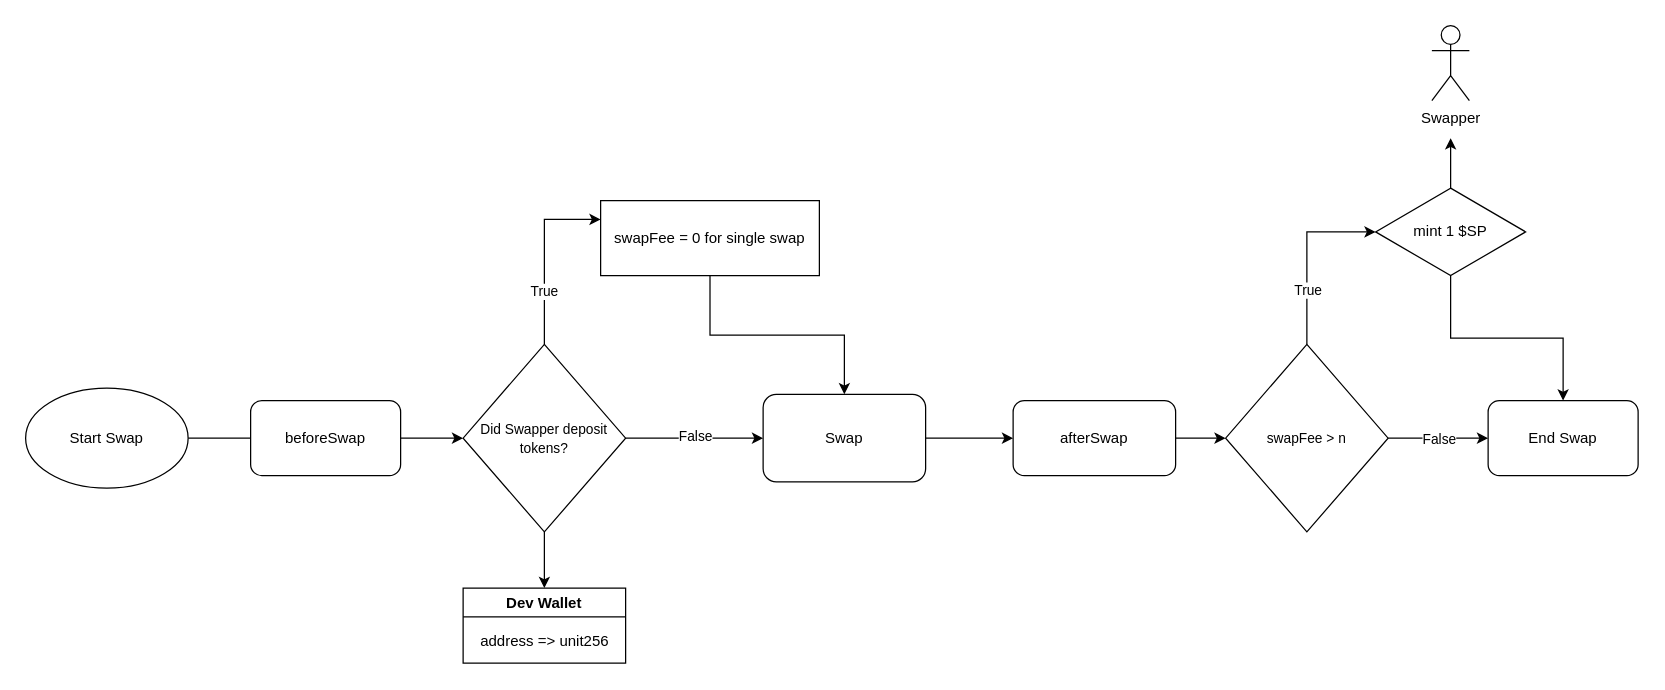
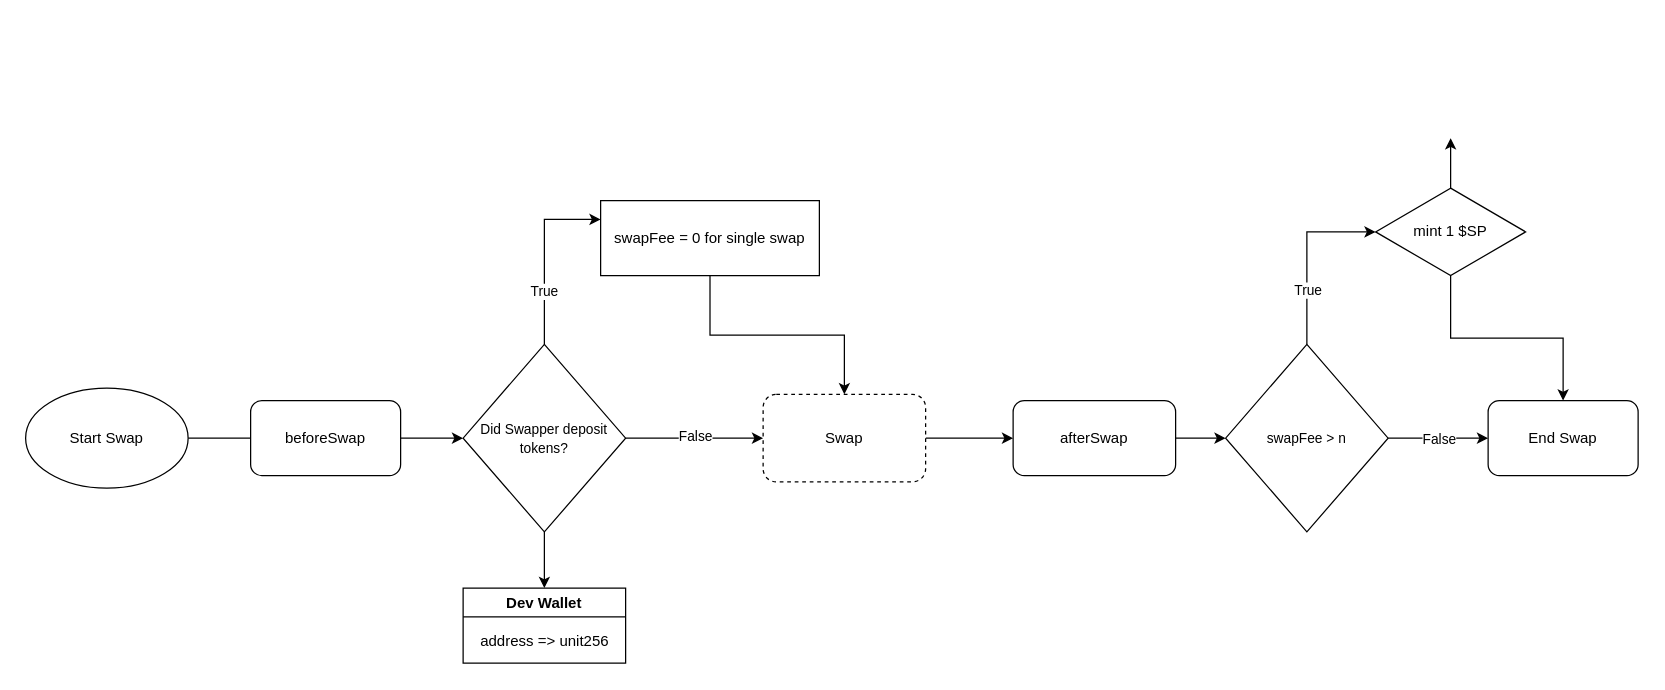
(1451, 63) -> none
(844, 438) -> (844, 438)
